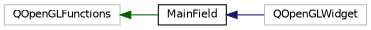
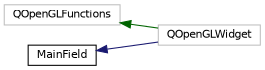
(144, 15) -> (144, 26)
